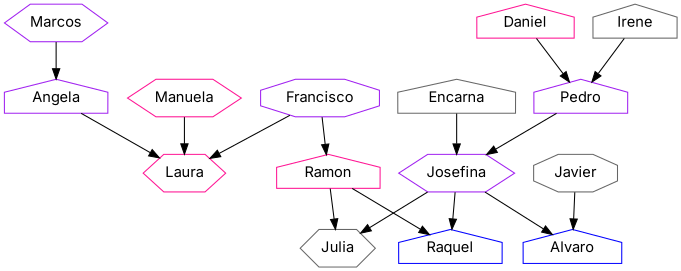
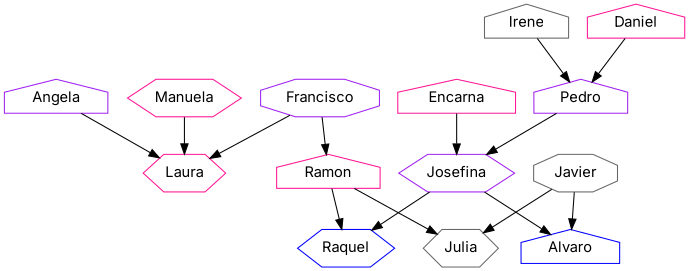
(56, 23) -> none
(457, 98) -> (457, 98)
(400, 209) -> (522, 208)
(450, 248) -> (346, 248)
